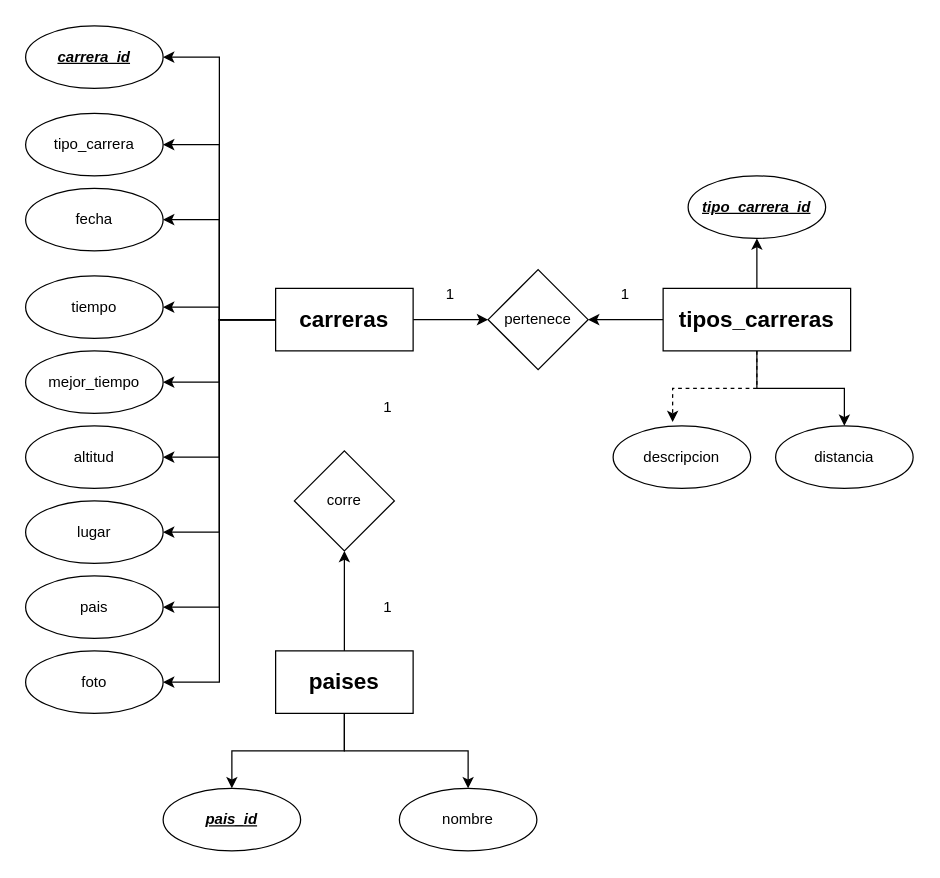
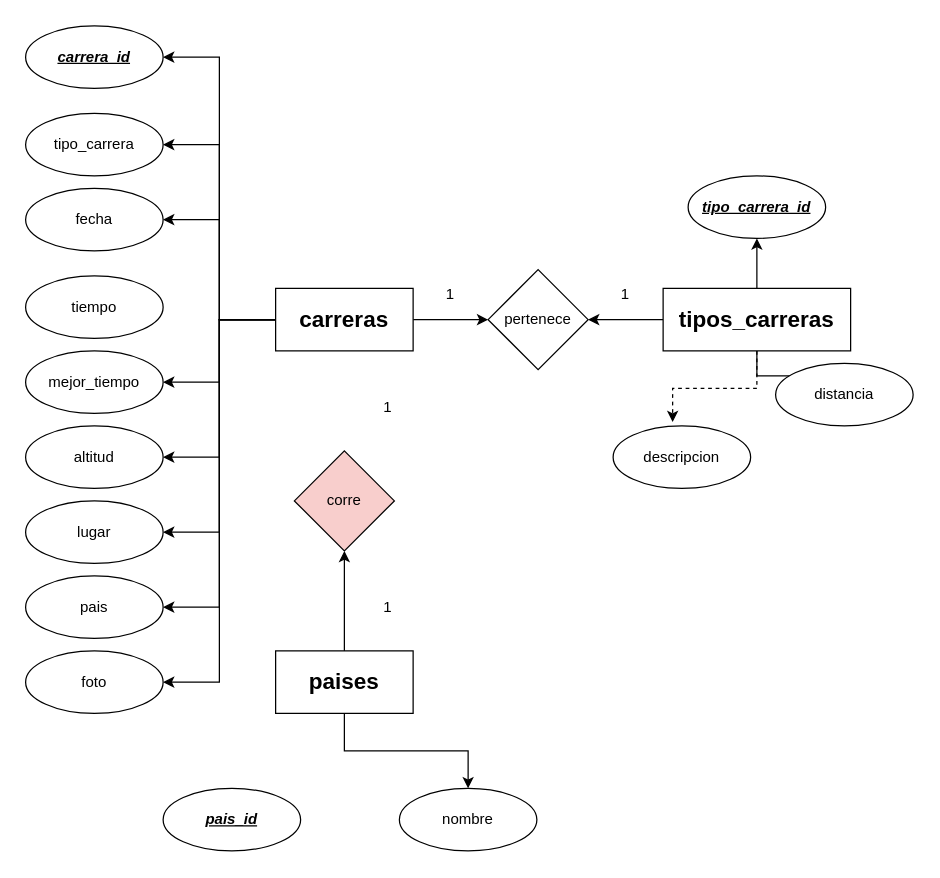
(194, 307) -> none
(844, 457) -> (844, 394)
(344, 501) -> (344, 501)
(273, 751) -> none
